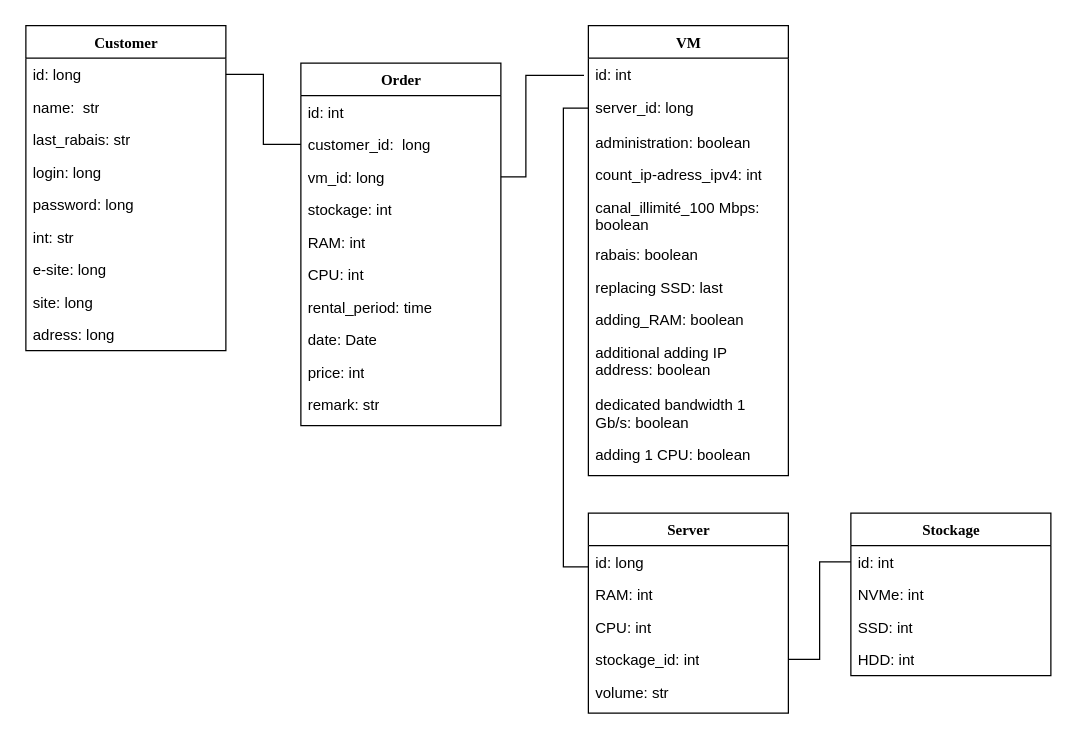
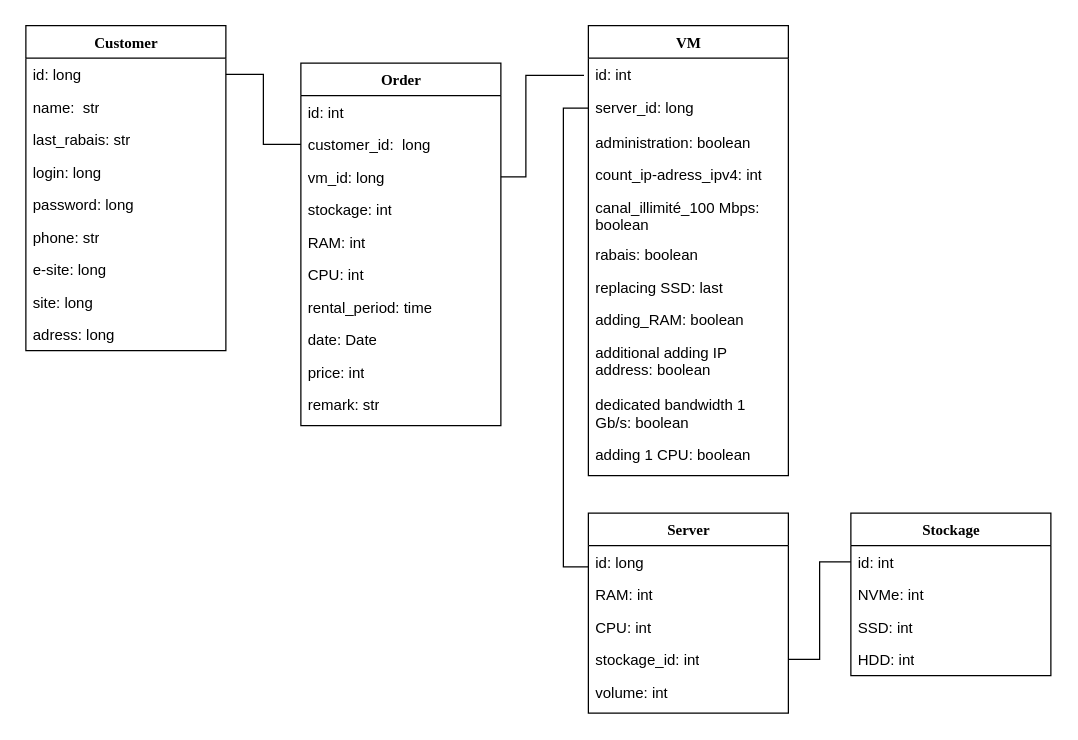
(61, 238) -> (71, 238)
(636, 693) -> (634, 693)
